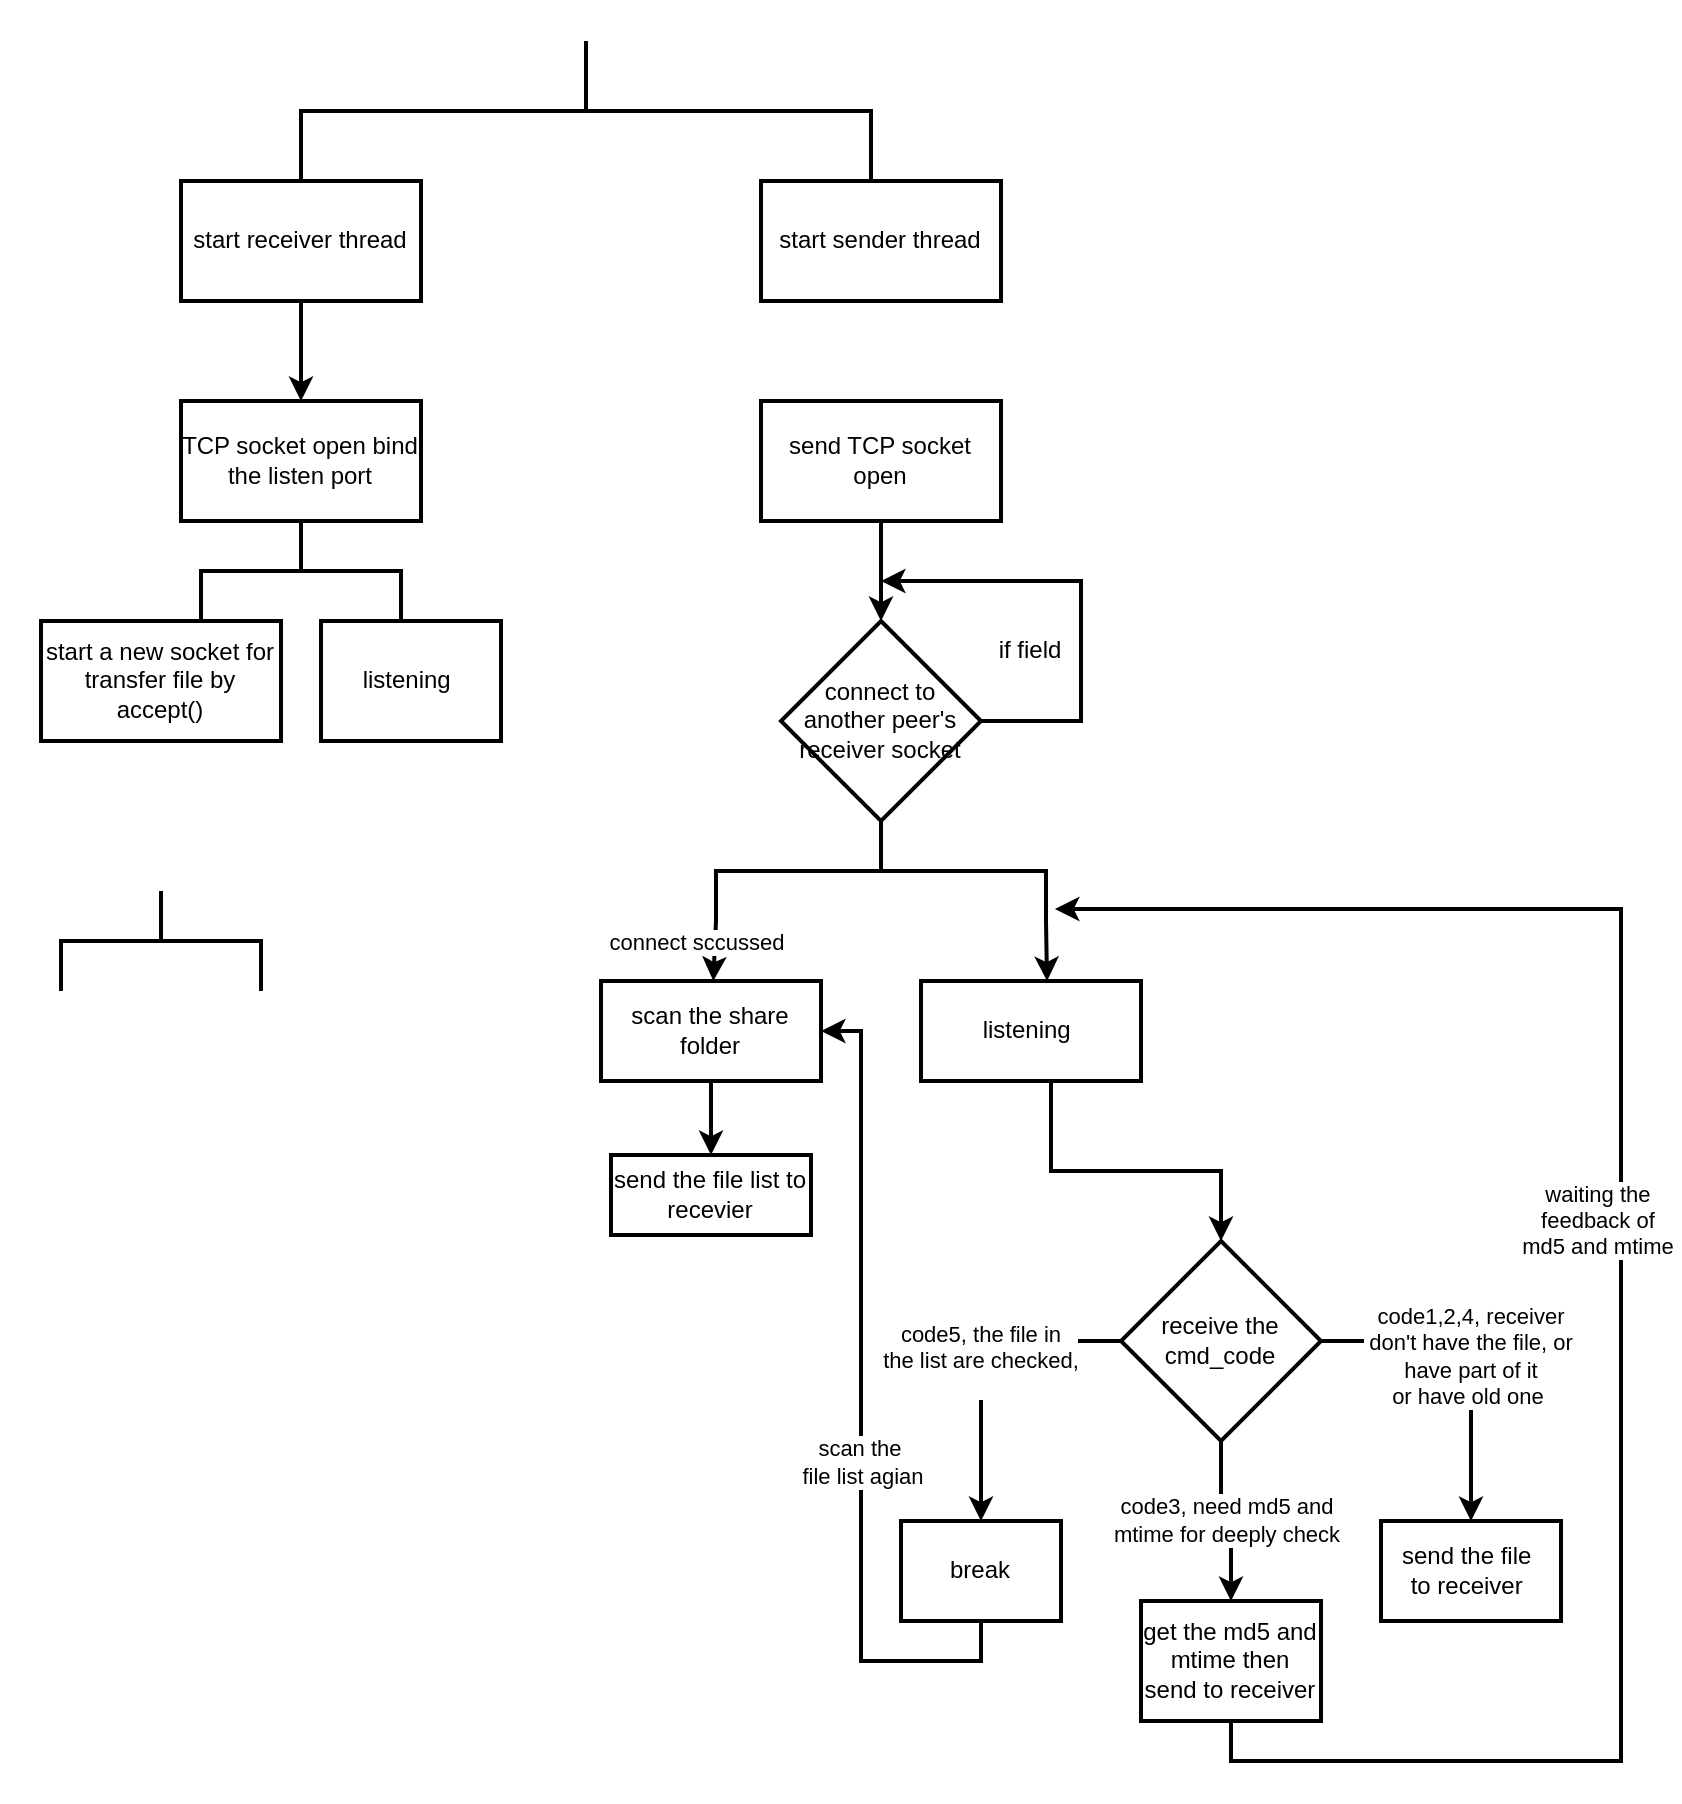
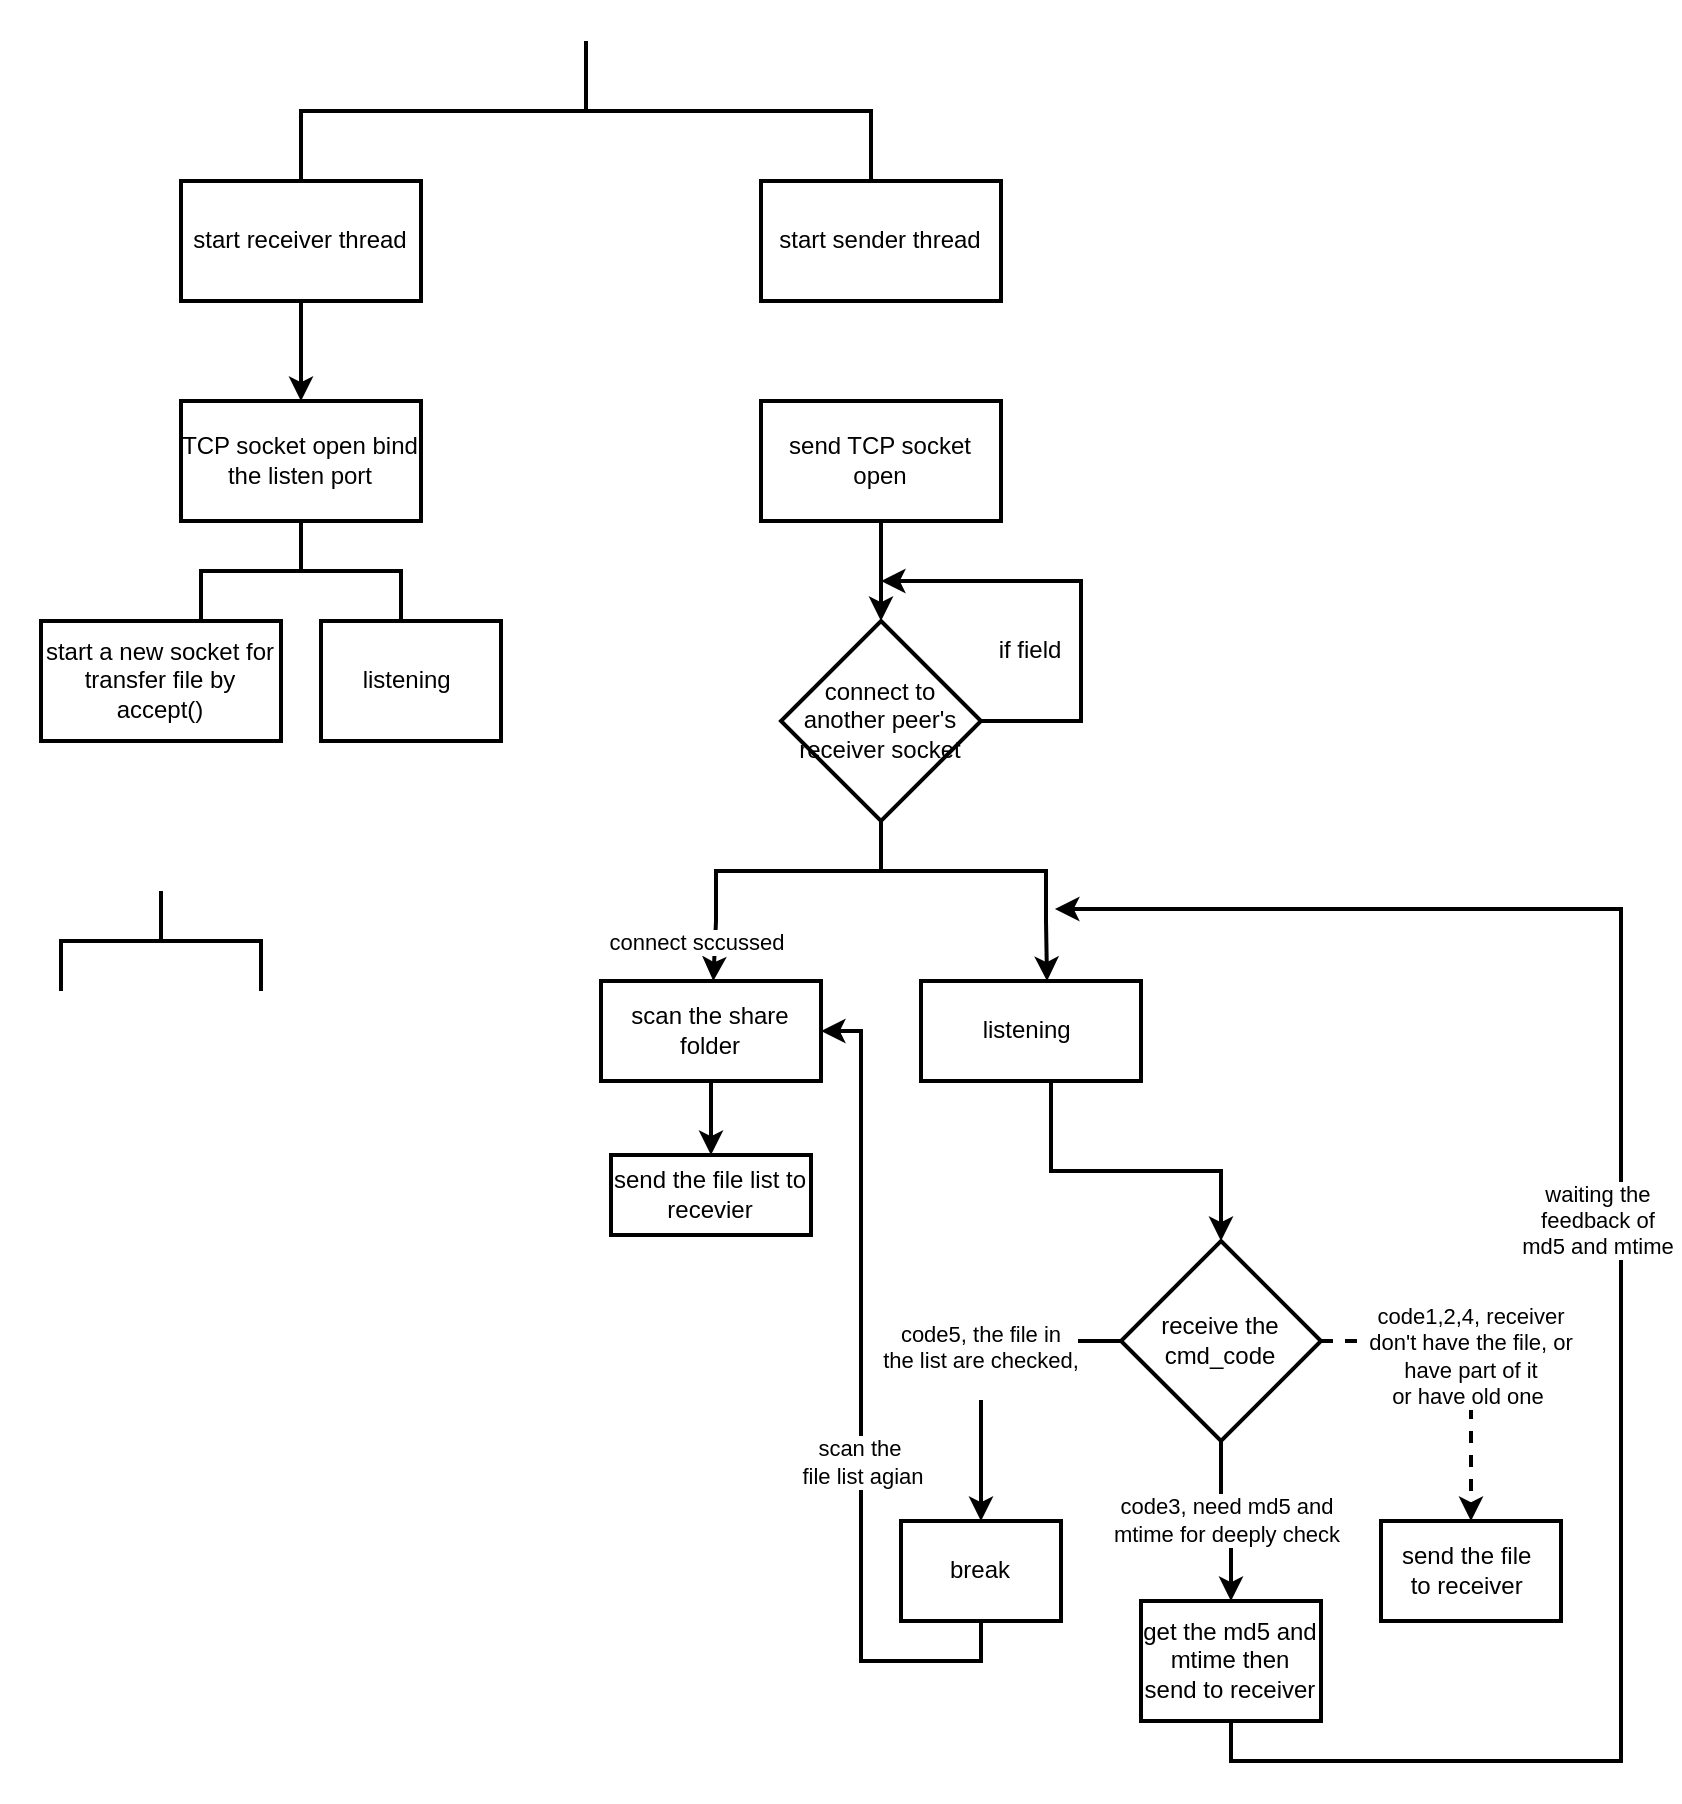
(1338, 1341) -> (1338, 1341)
